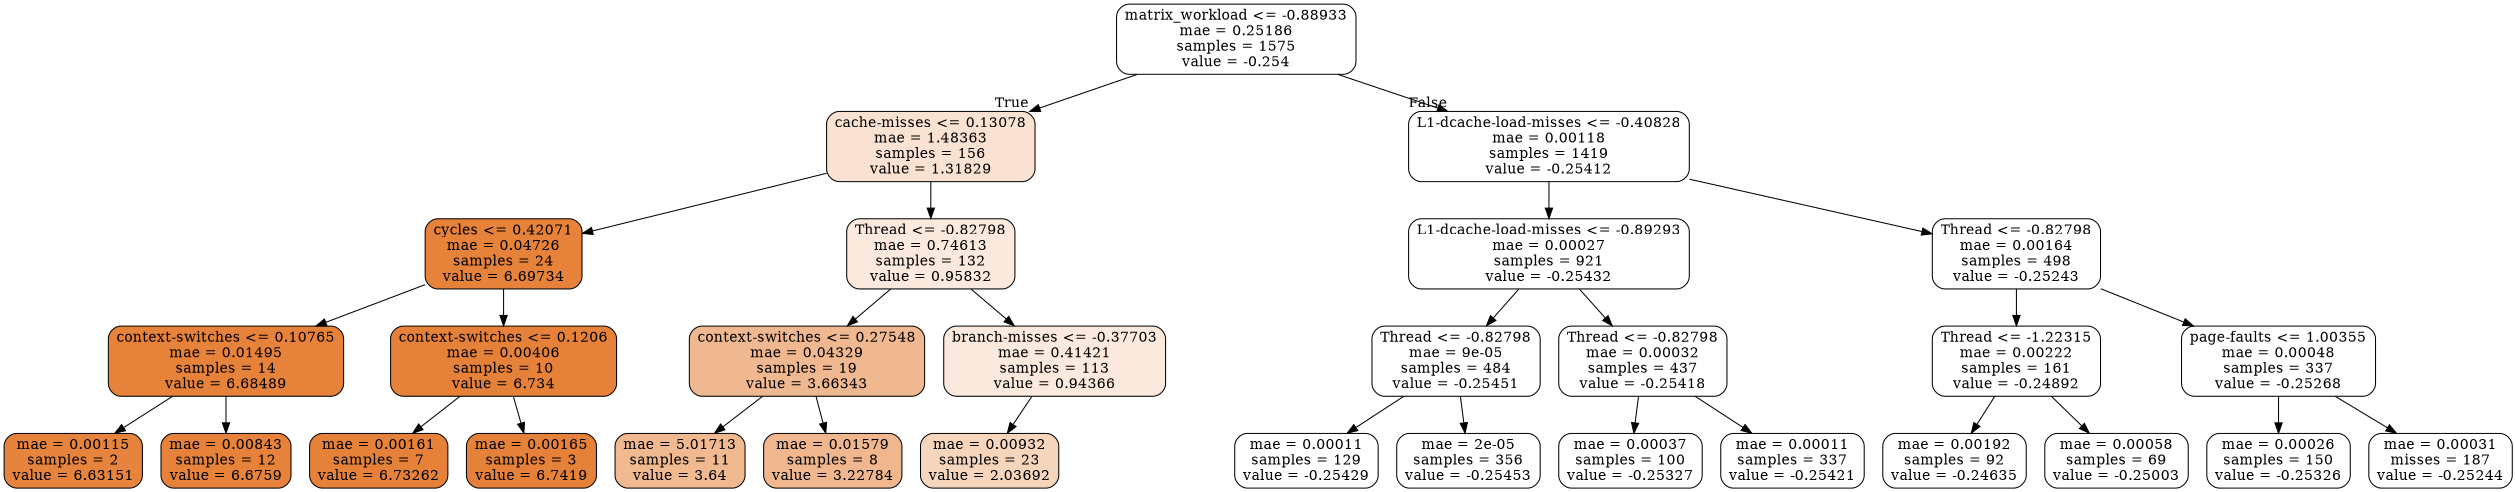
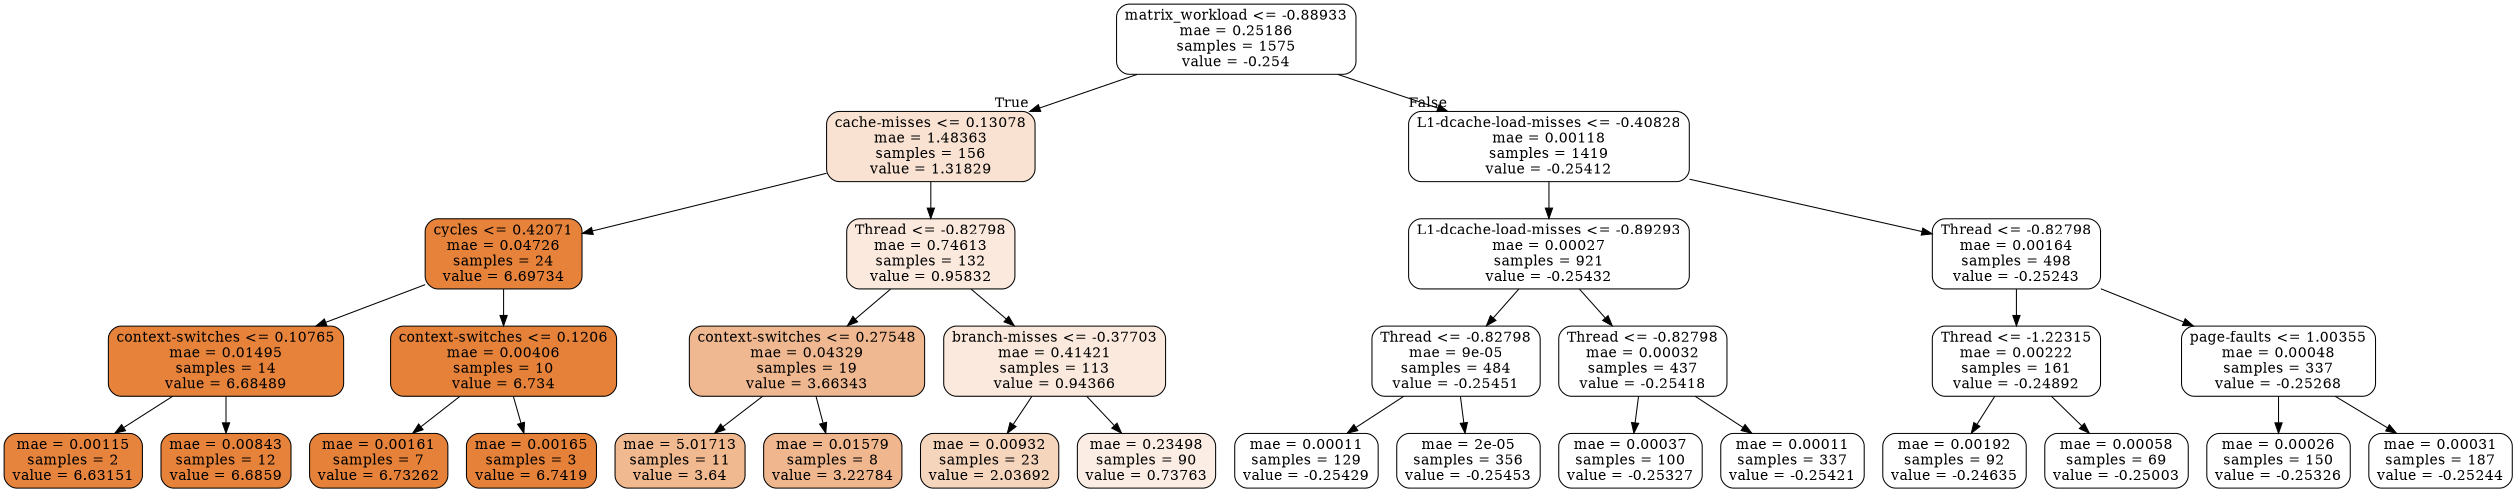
(226, 461) -> (226, 461)
none -> (1146, 461)
(2441, 461) -> (2441, 461)
